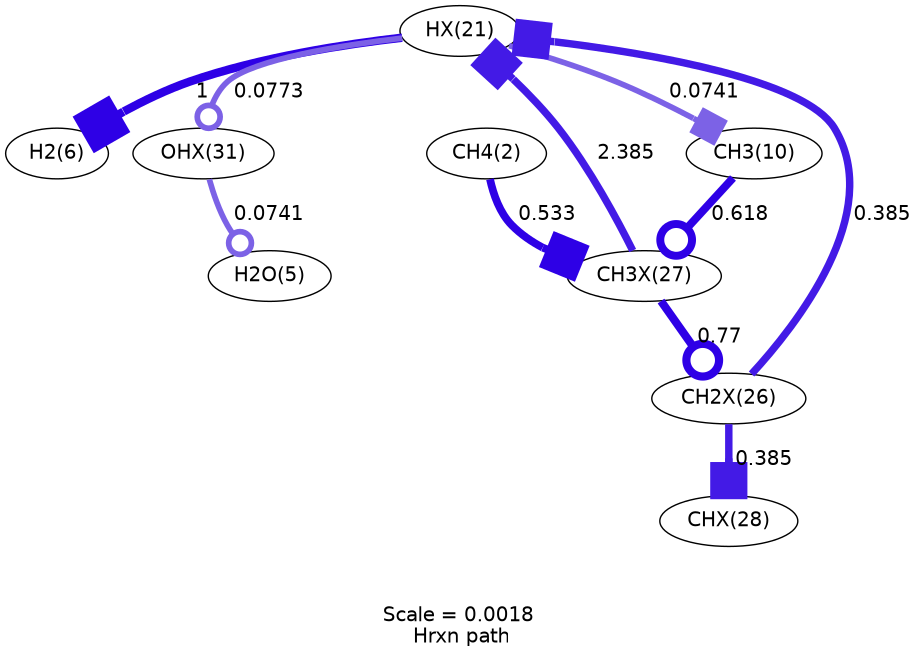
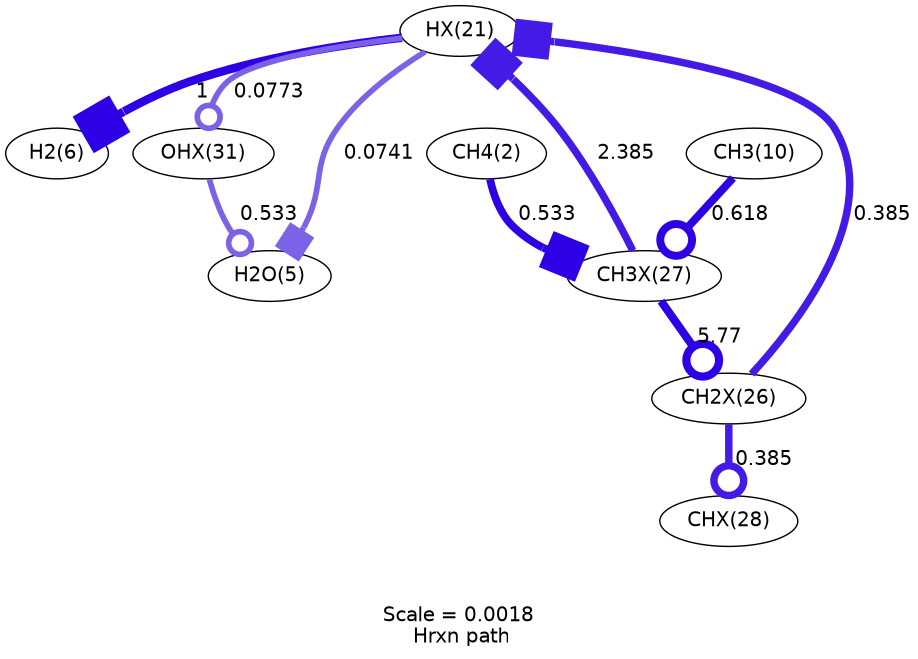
(603, 77) -> (341, 124)
(266, 215) -> (266, 215)
(717, 337) -> (717, 337)
(729, 445) -> (729, 445)
